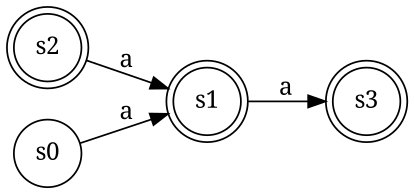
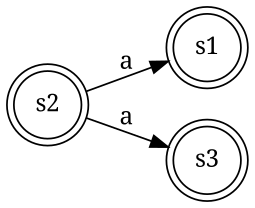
(278, 101) -> (119, 130)
(48, 153) -> none
